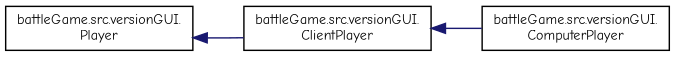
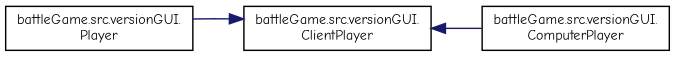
(226, 38) -> (211, 19)
